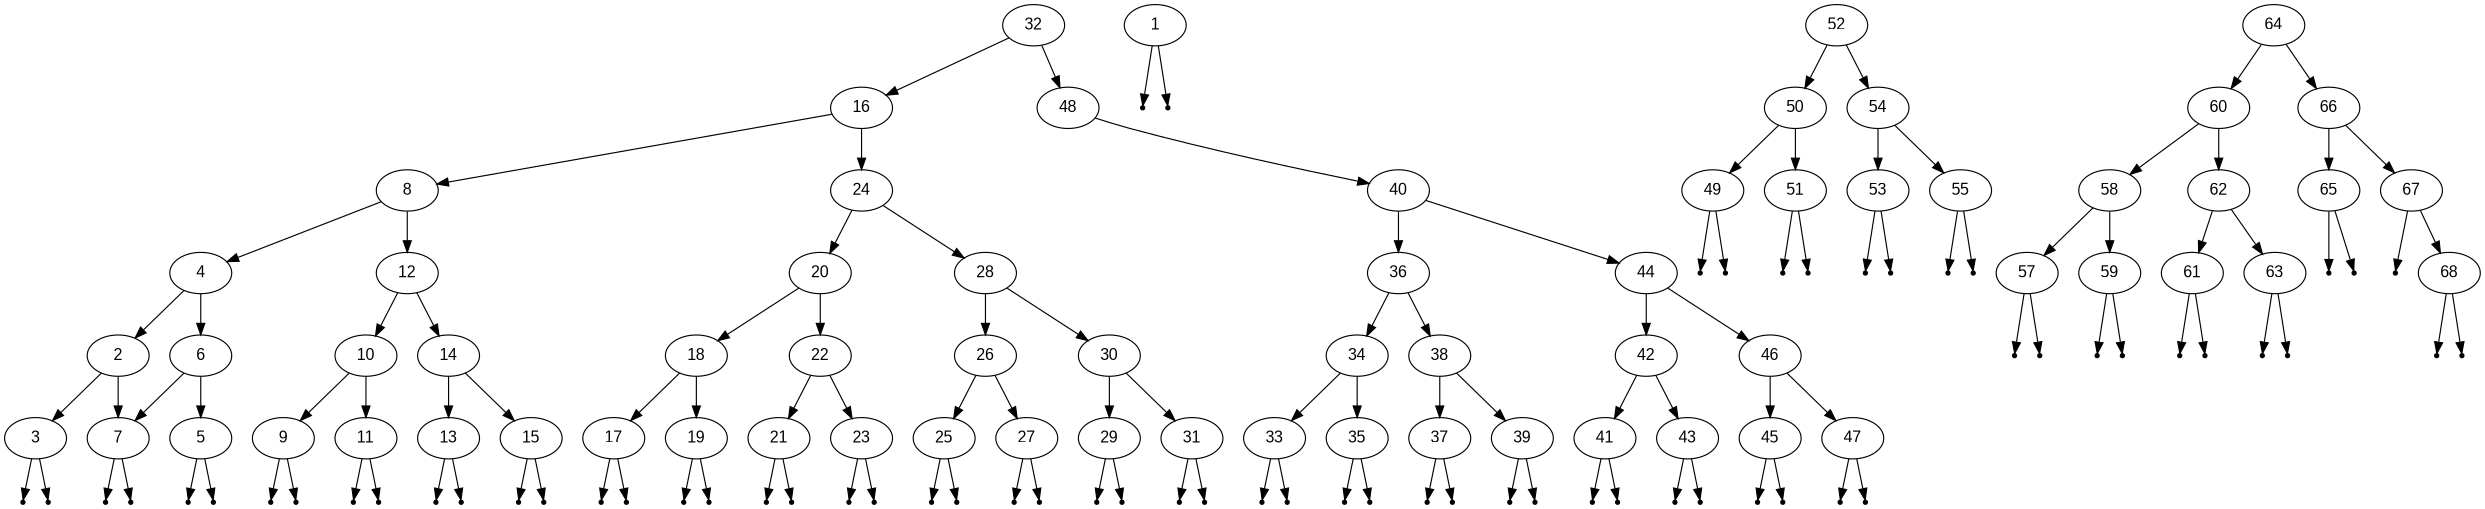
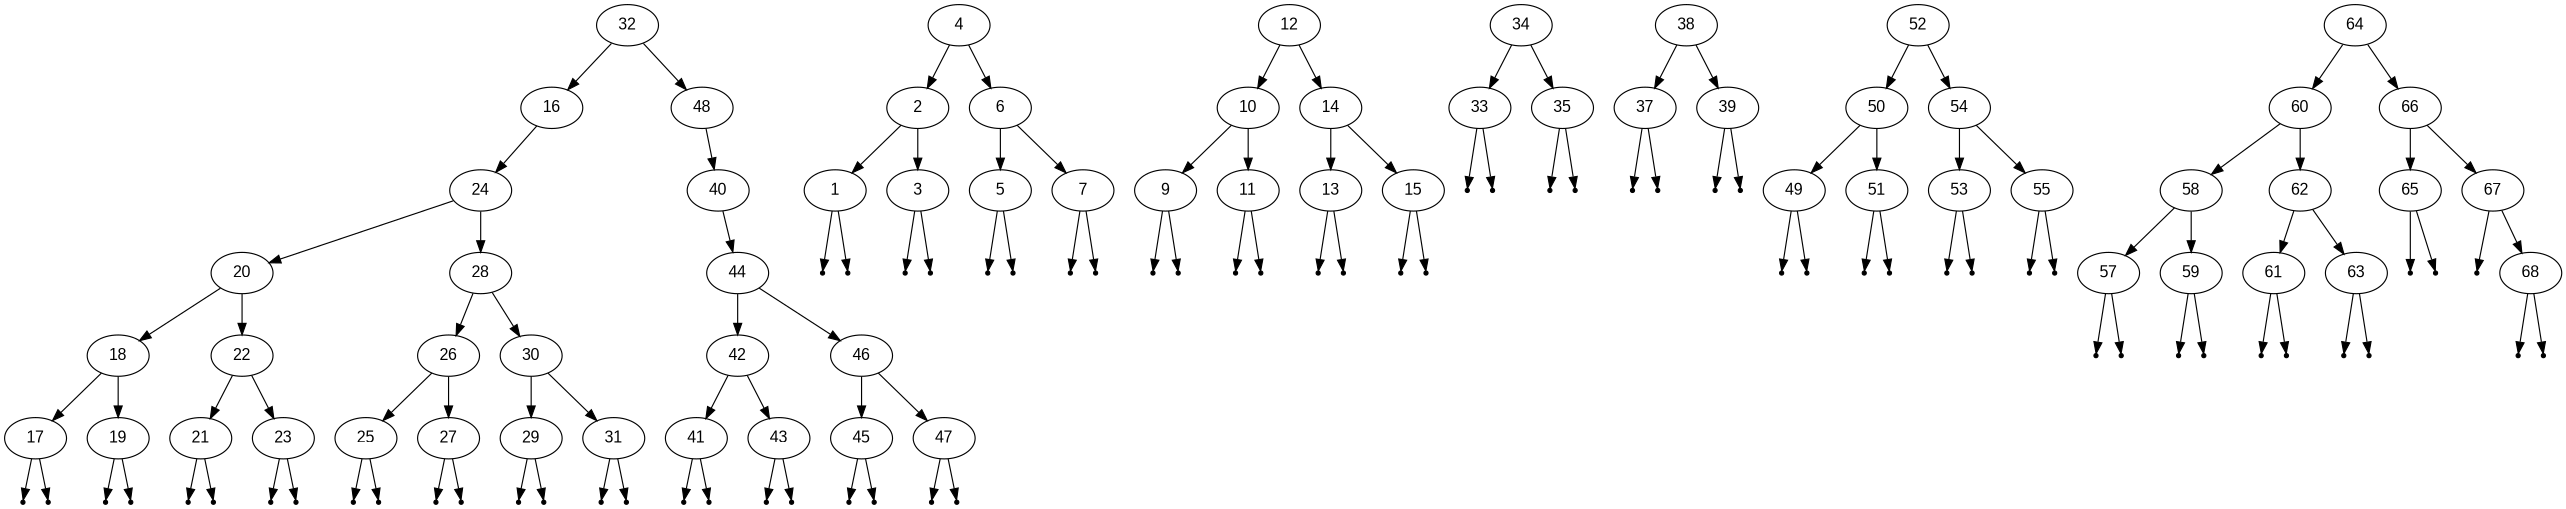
(407, 190) -> none
(1398, 273) -> none
(118, 391) -> (881, 145)
